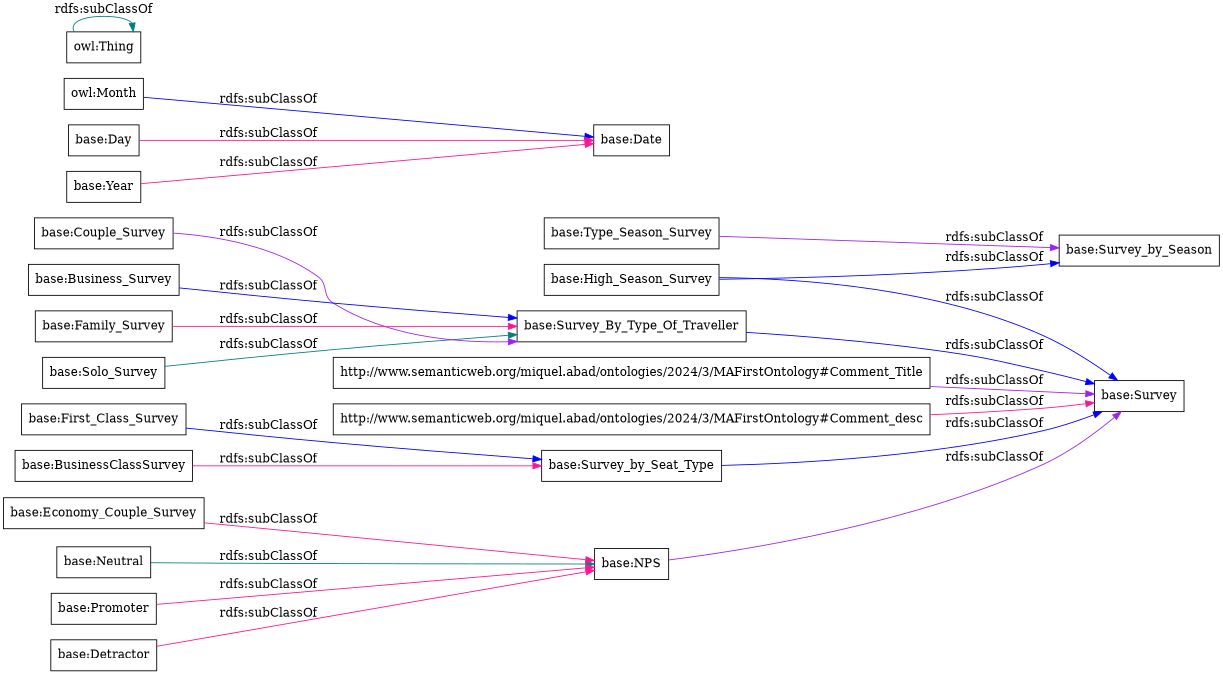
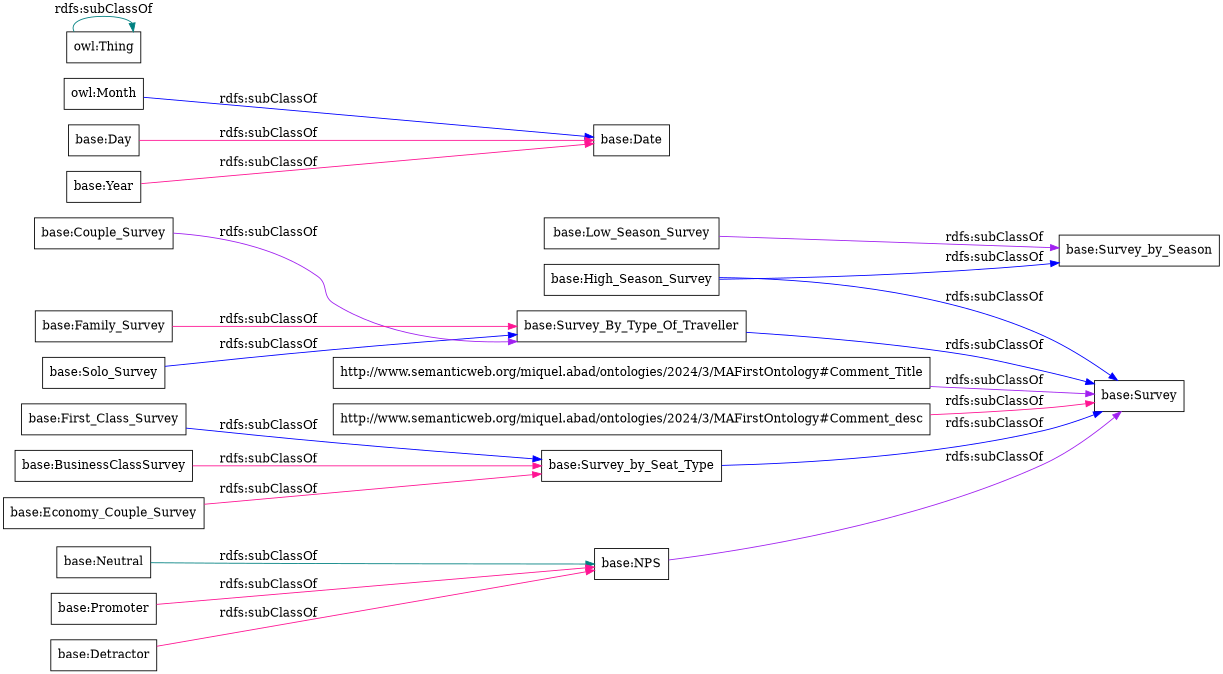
(632, 233) -> (632, 233)
(104, 280) -> none
(336, 349) -> (336, 349)
(395, 541) -> (368, 489)
